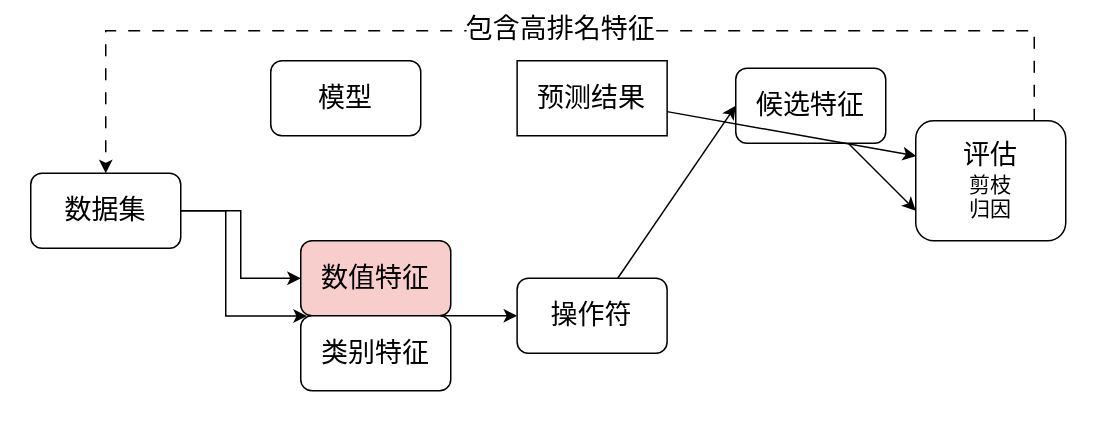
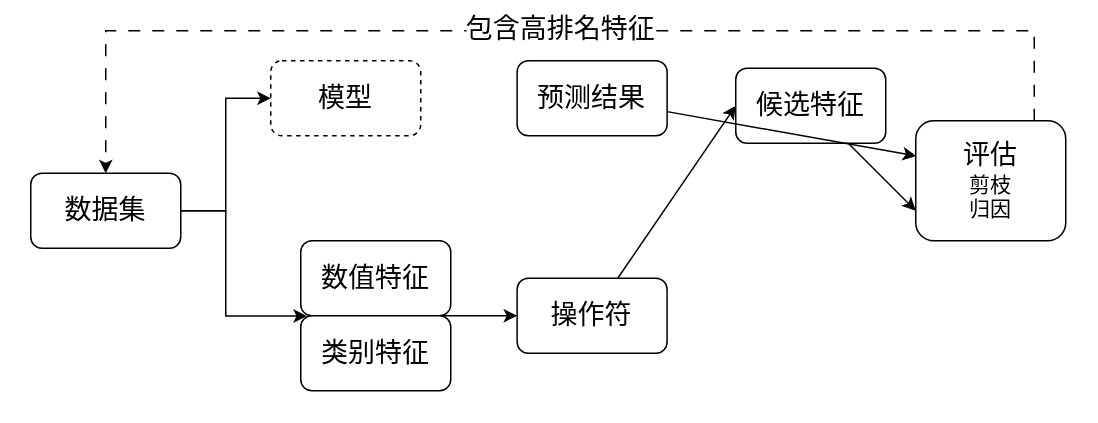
(346, 98) -> (346, 98)
(592, 98) -> (592, 98)
(241, 263) -> (226, 136)
(376, 278) -> (376, 278)
